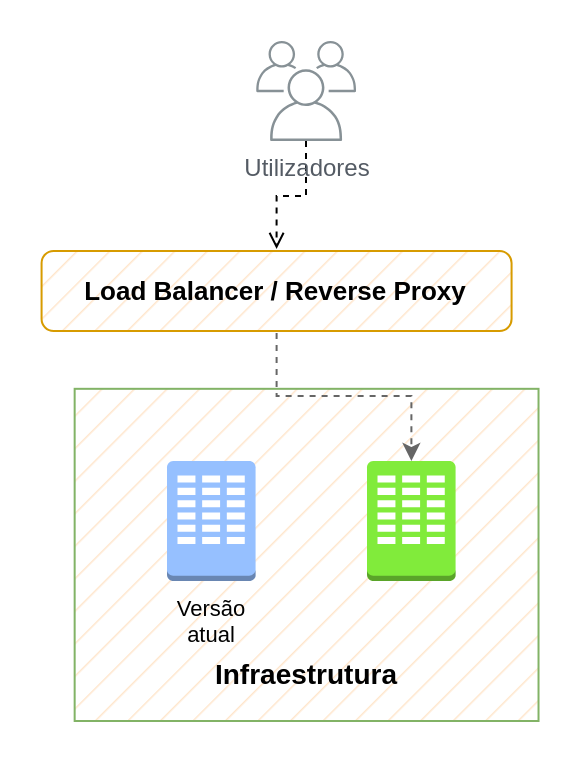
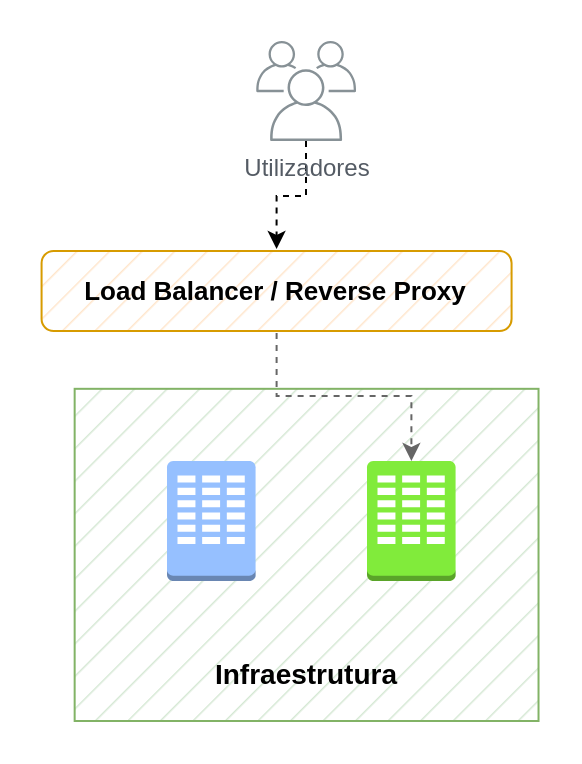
(277, 237) -> (277, 234)
(307, 555) -> (307, 555)
(211, 621) -> none
